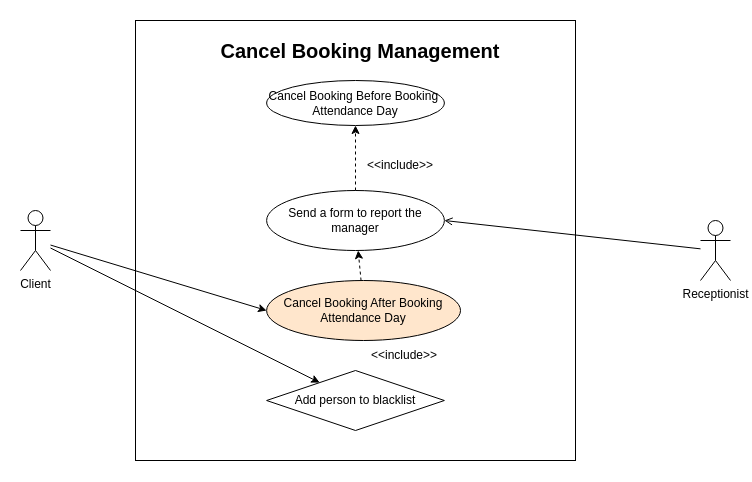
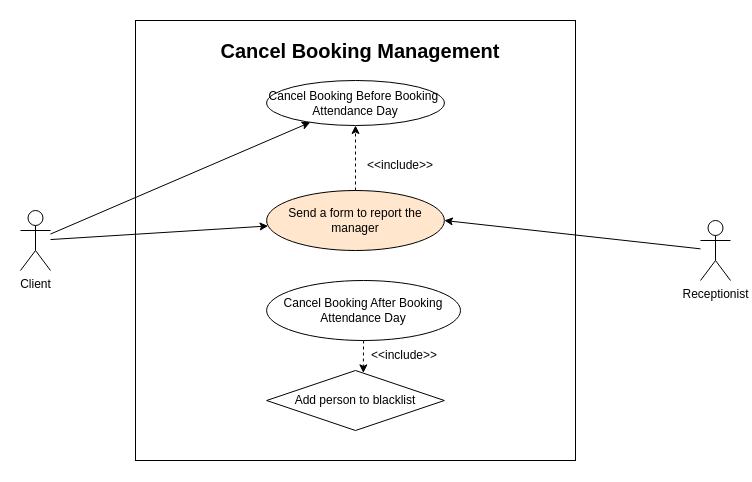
(355, 221) -> (355, 221)
(450, 221) -> (452, 221)
(360, 269) -> (363, 354)
(155, 277) -> (156, 233)
(364, 311) -> (364, 311)
(182, 314) -> (177, 179)
